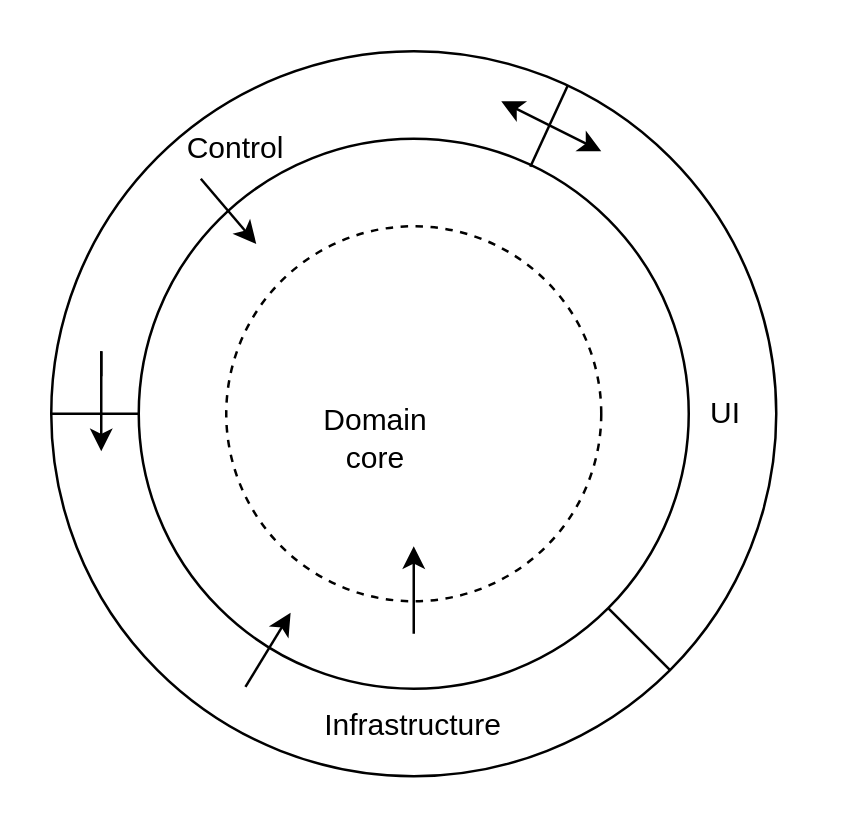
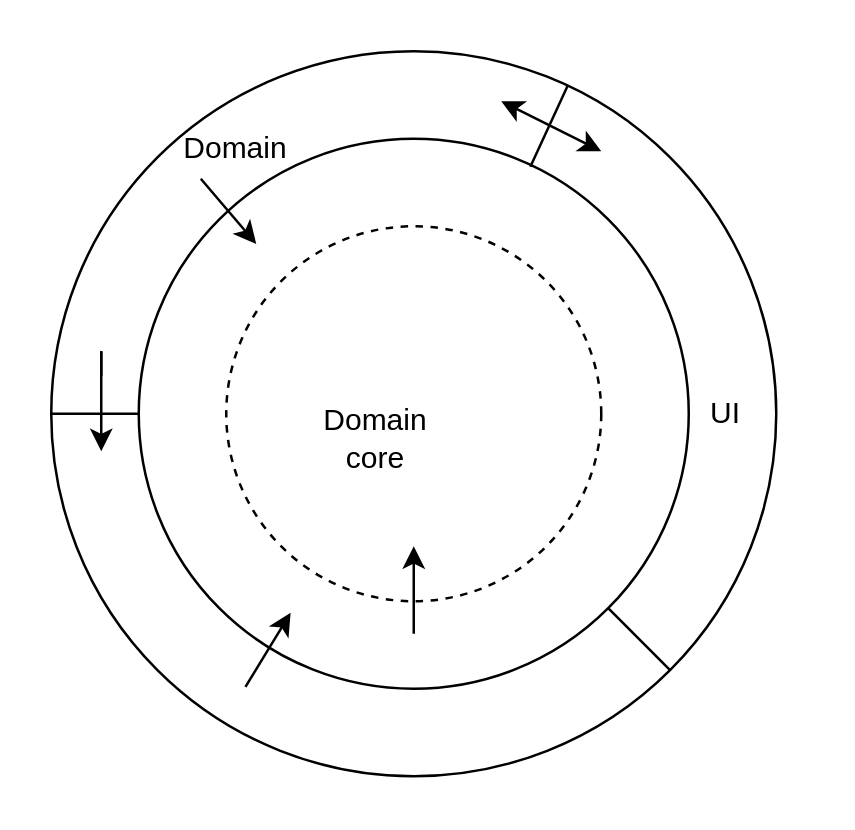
(236, 149) -> (236, 149)
(414, 726) -> none
